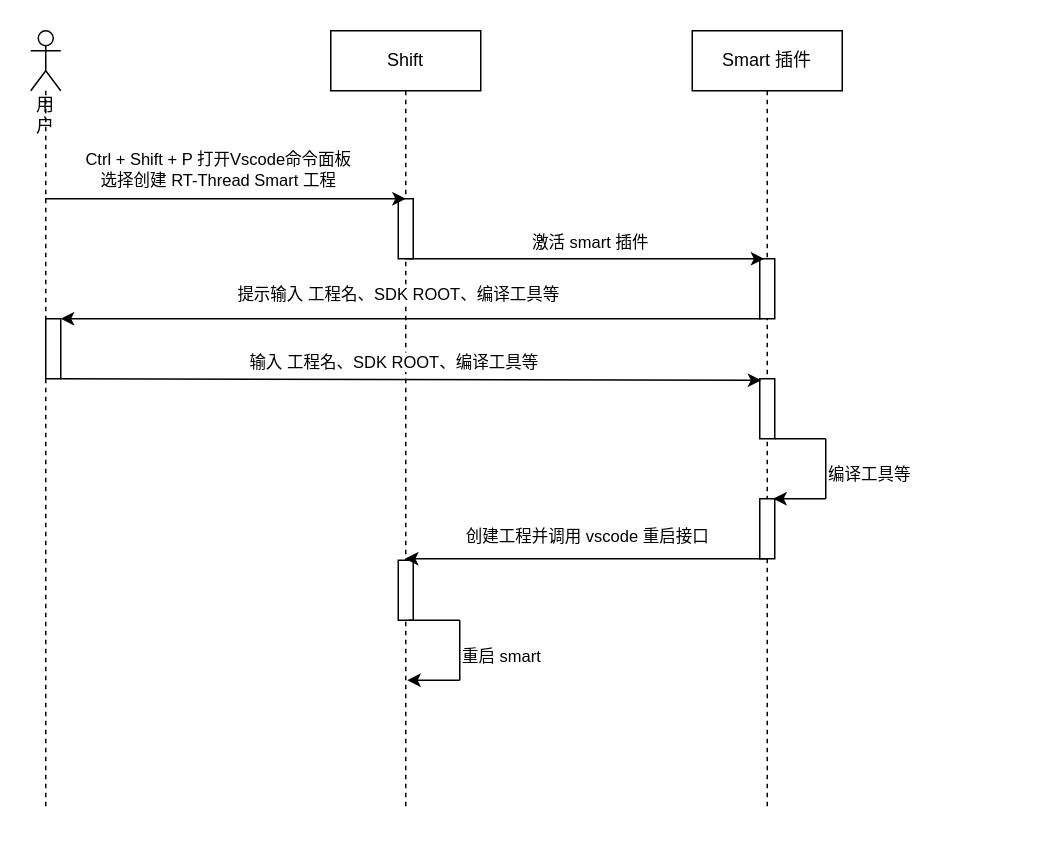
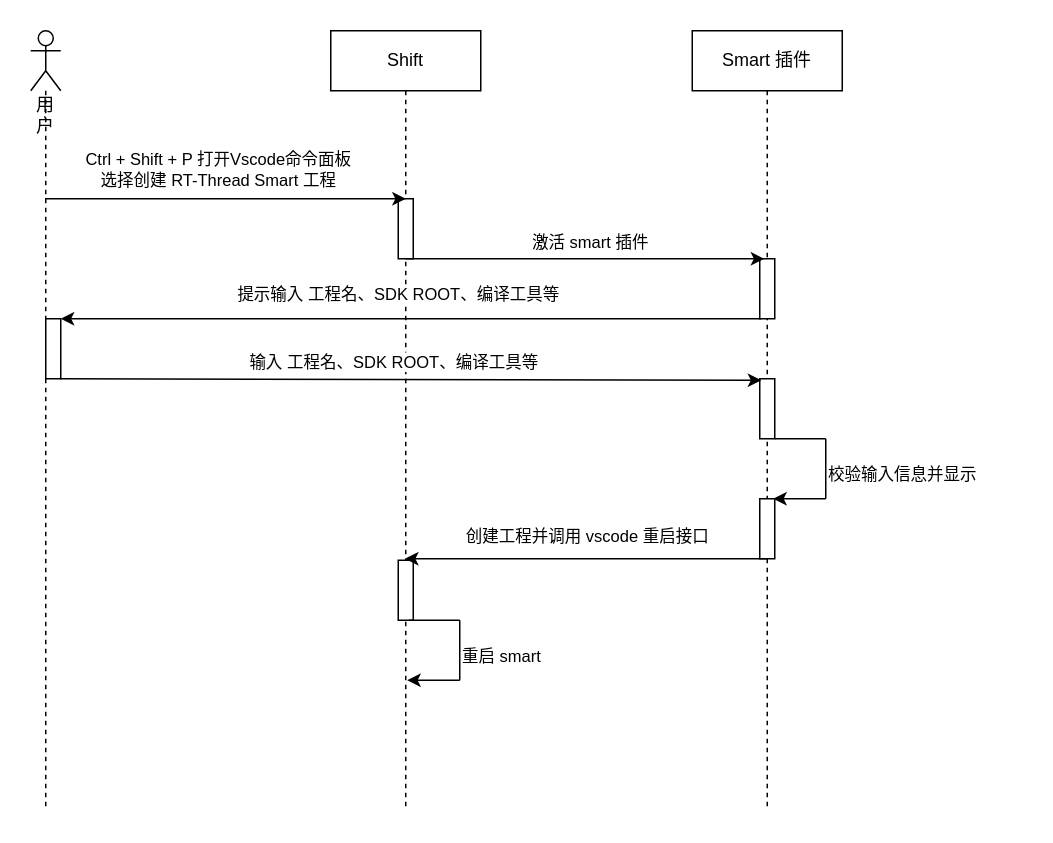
(874, 475) -> (910, 475)
